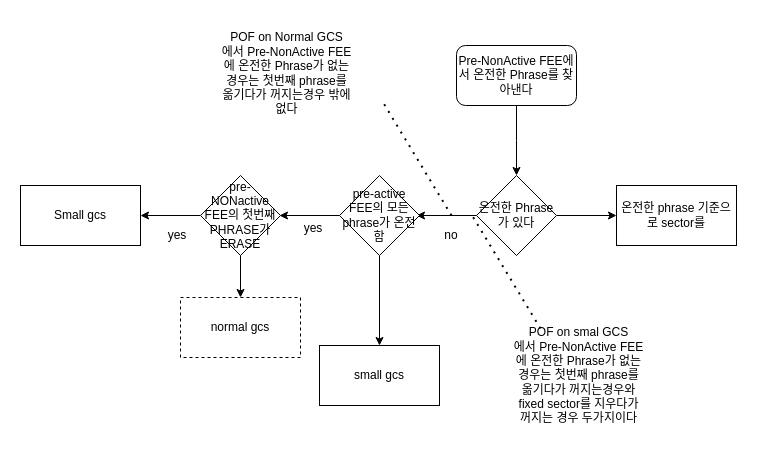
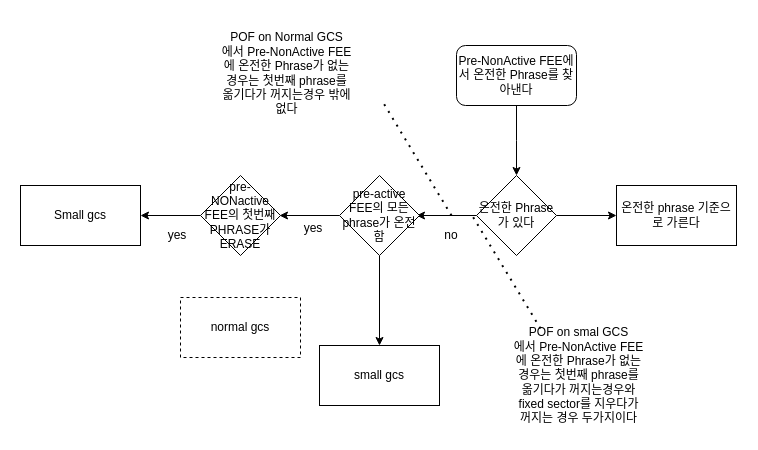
(677, 216) -> (677, 216)
(241, 273) -> none
